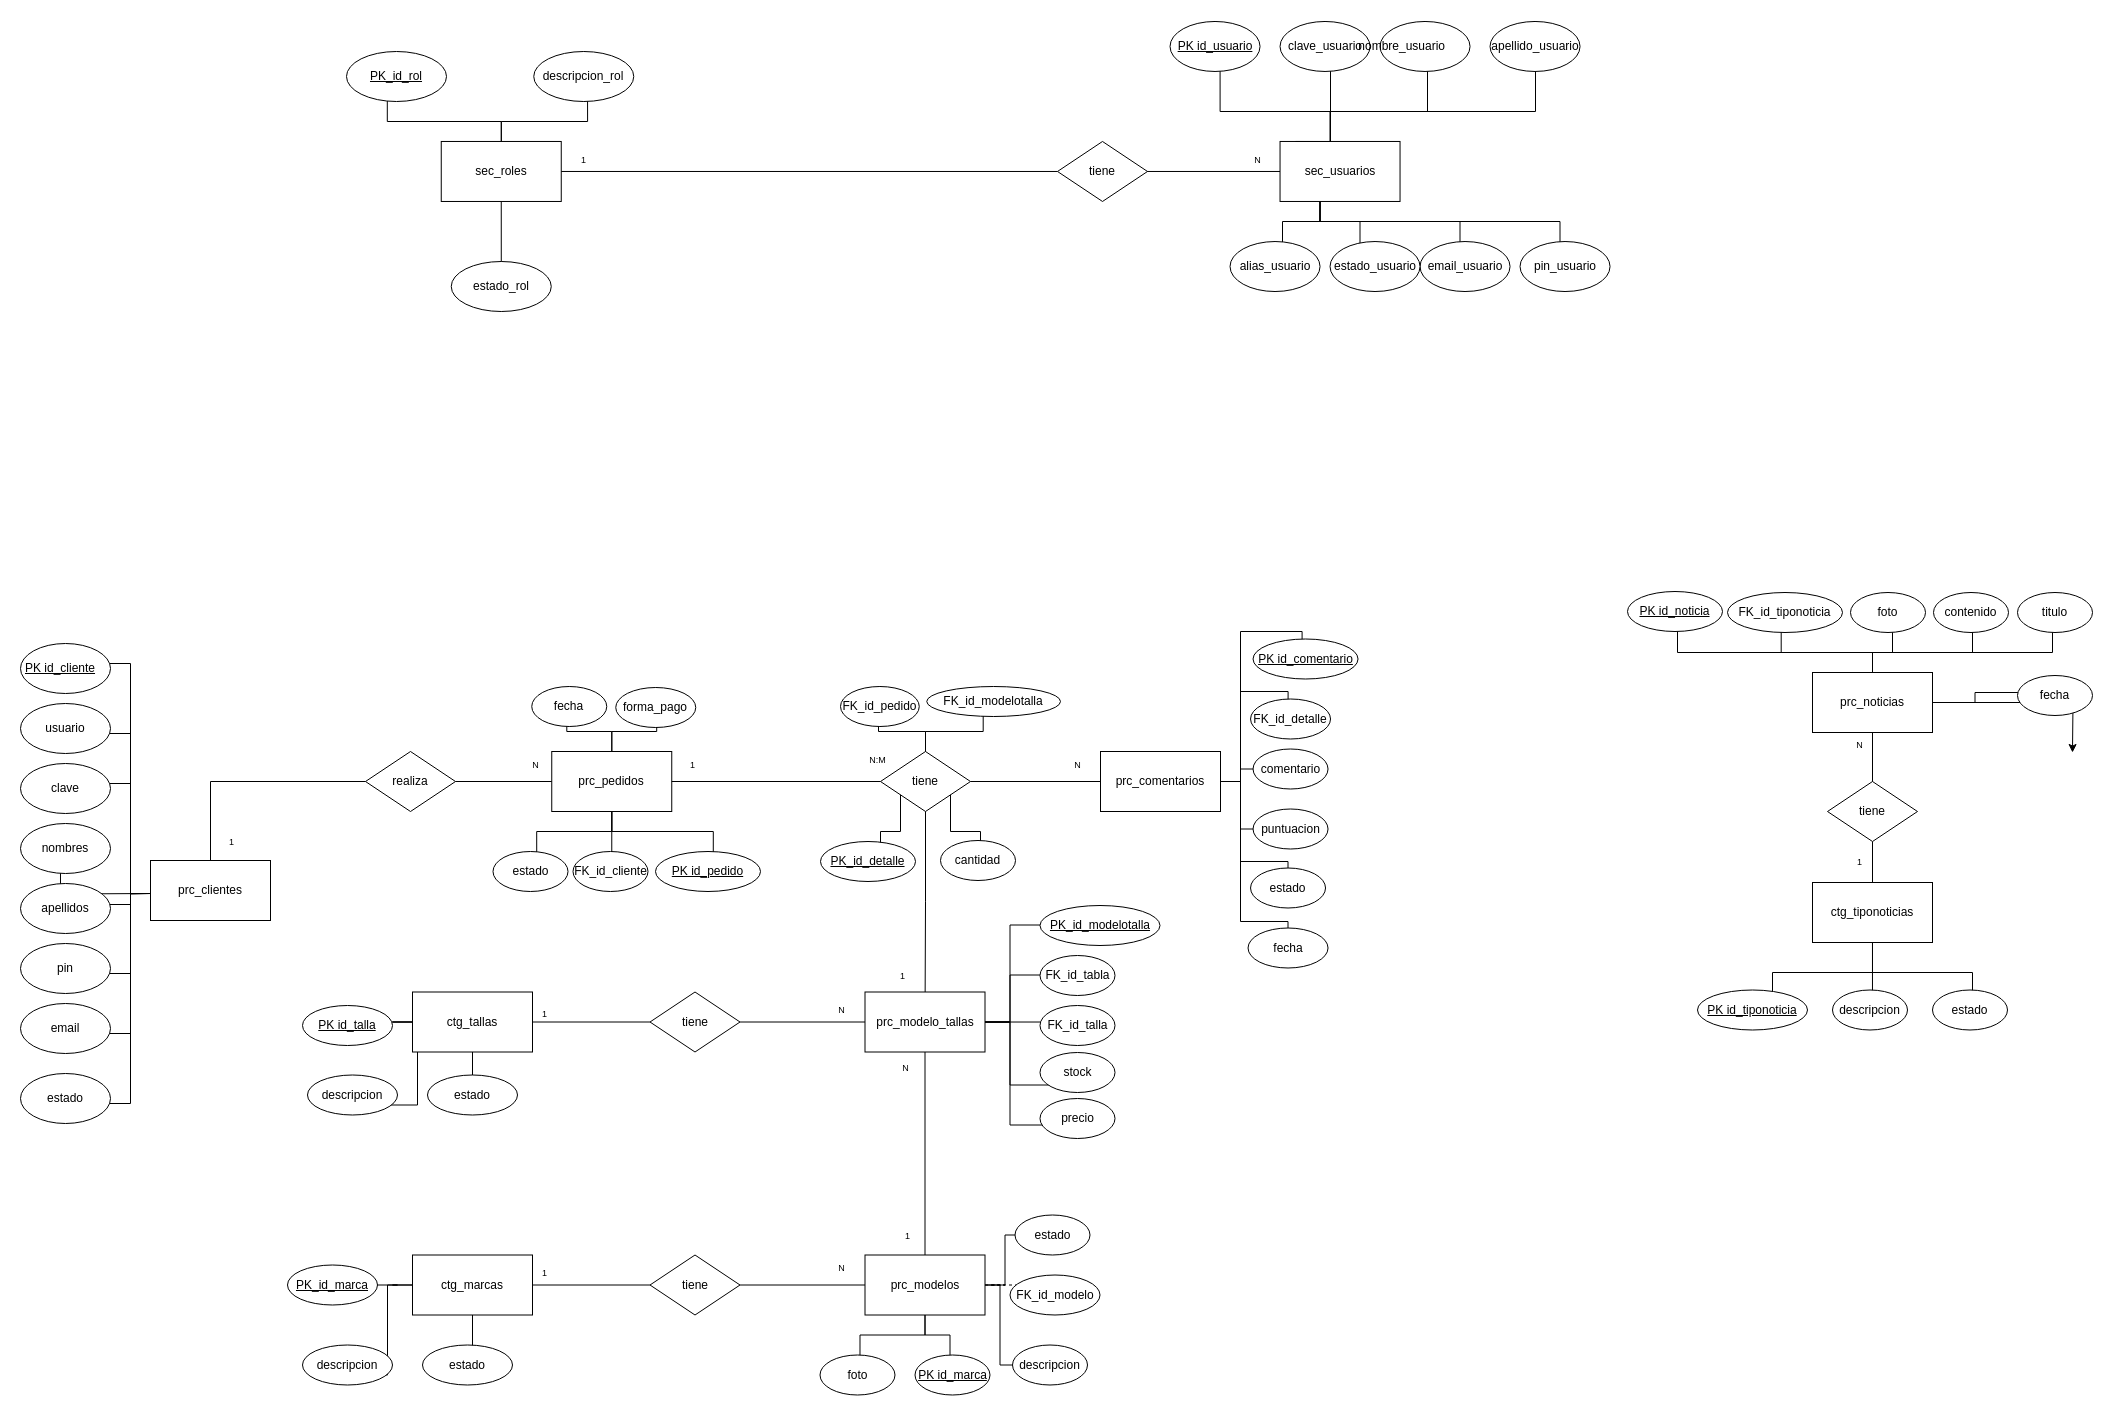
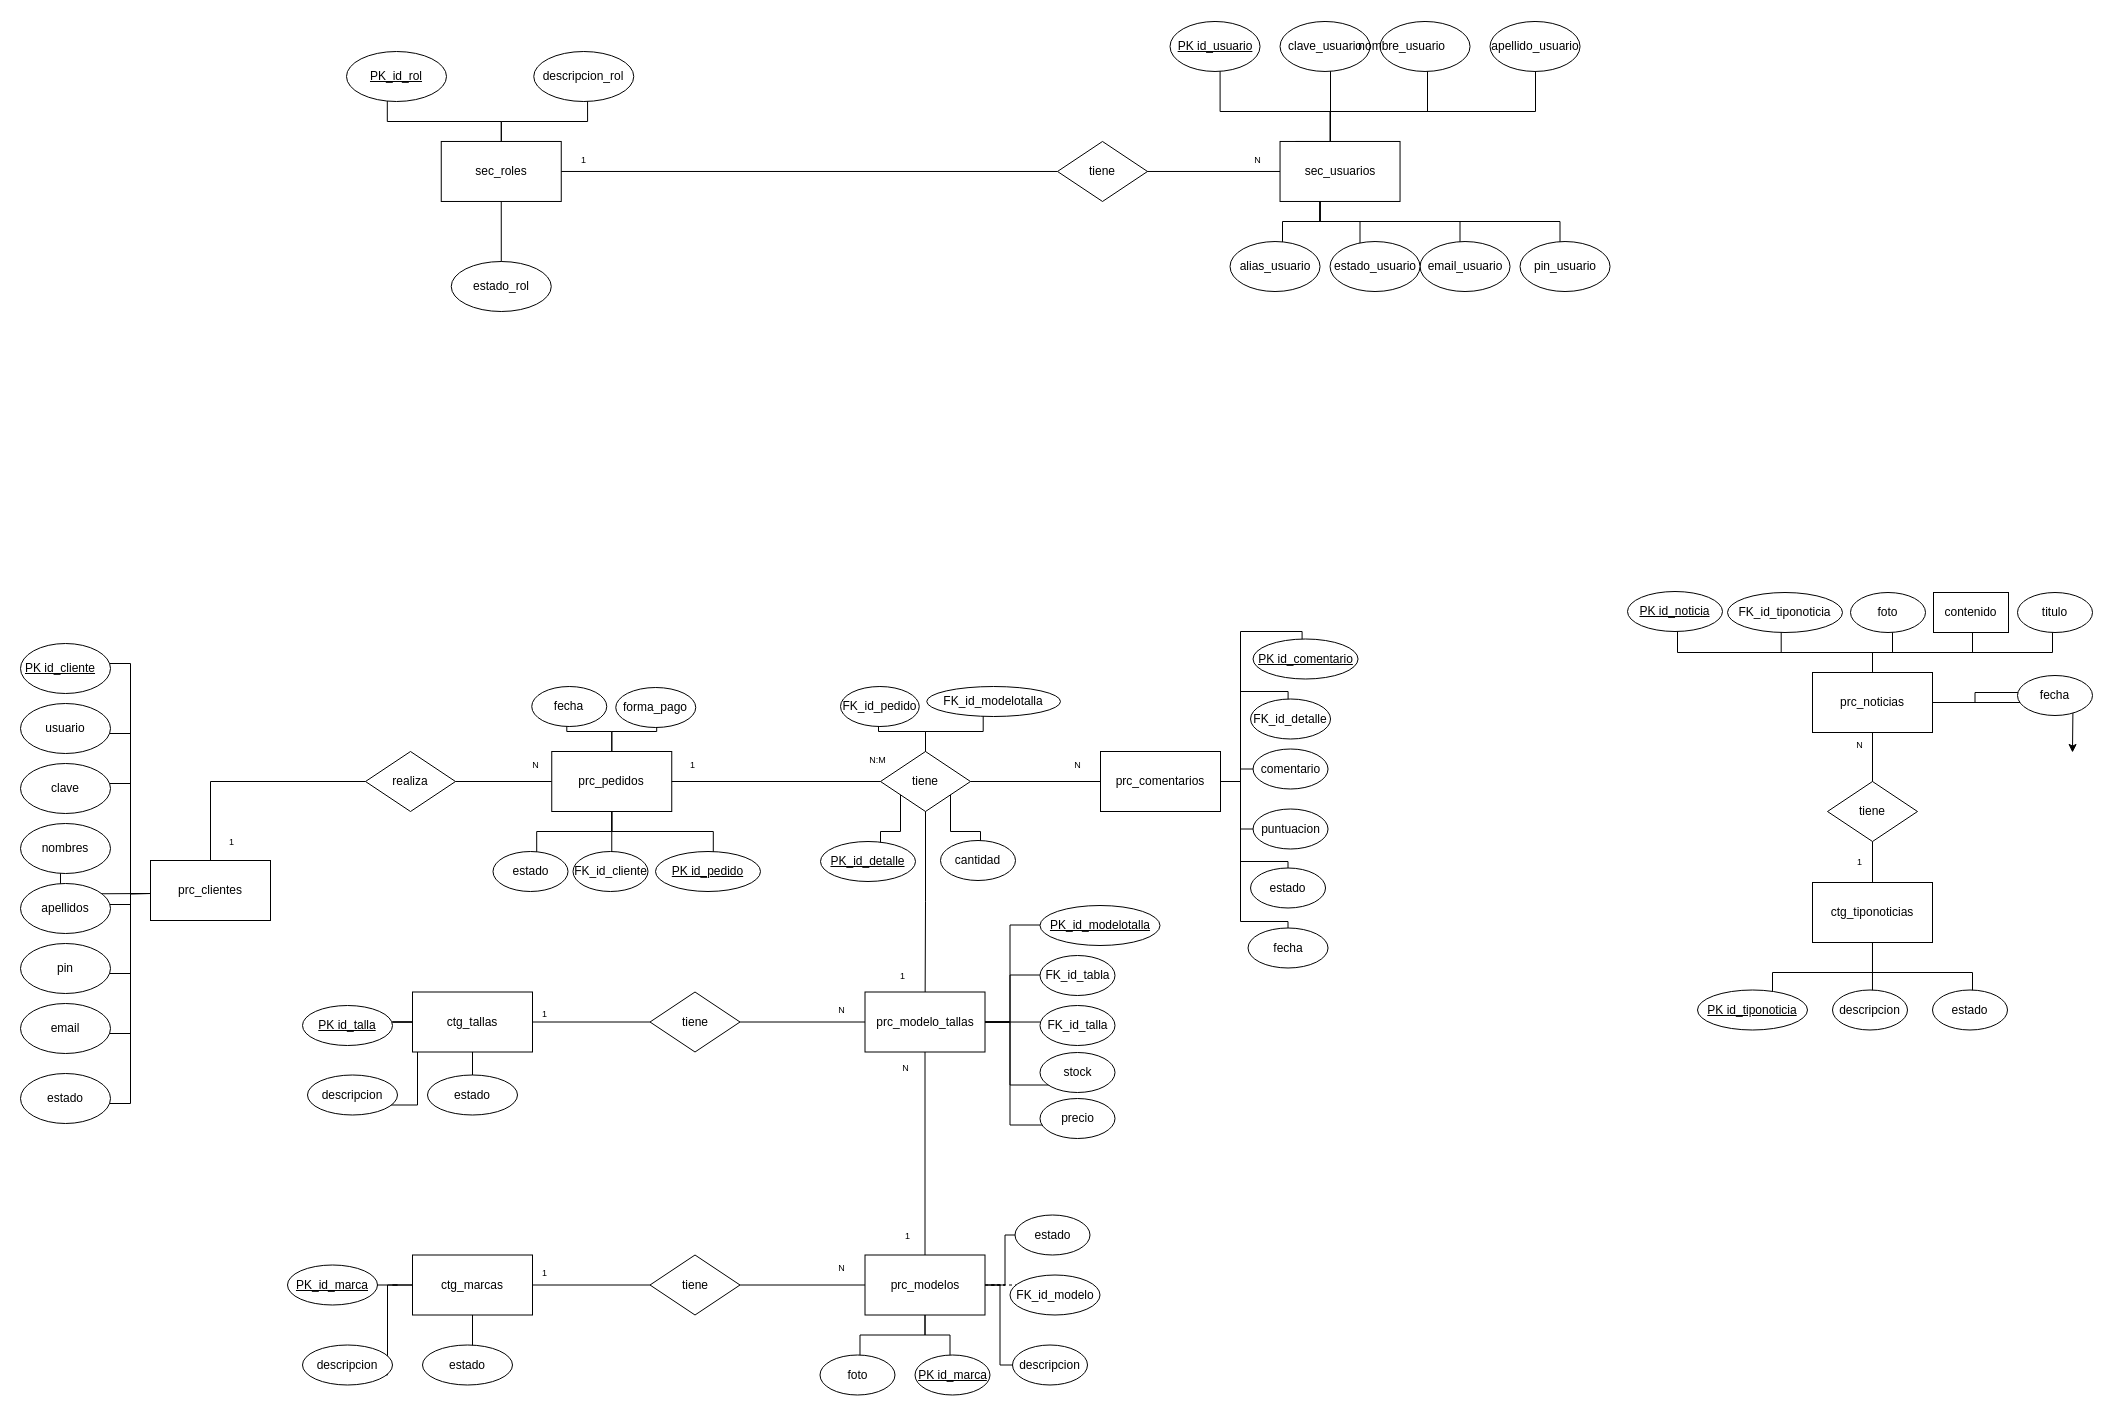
(1971, 613) -> (1971, 613)
